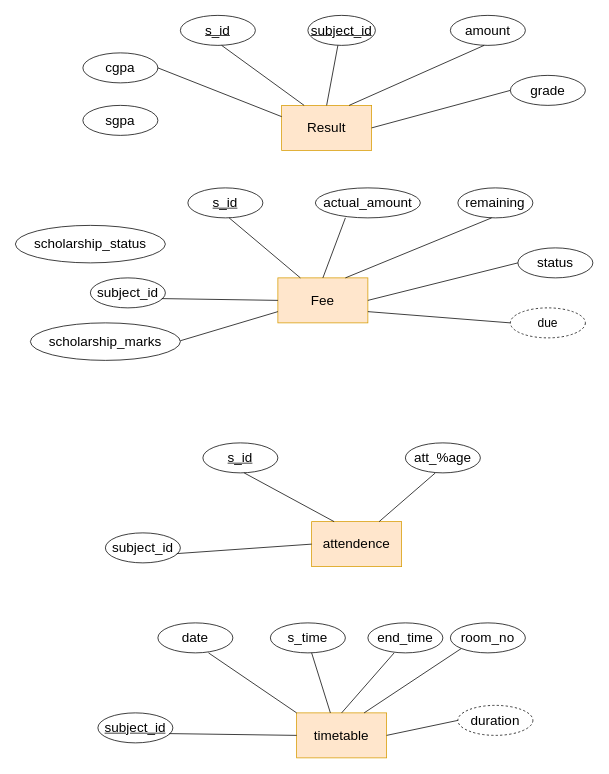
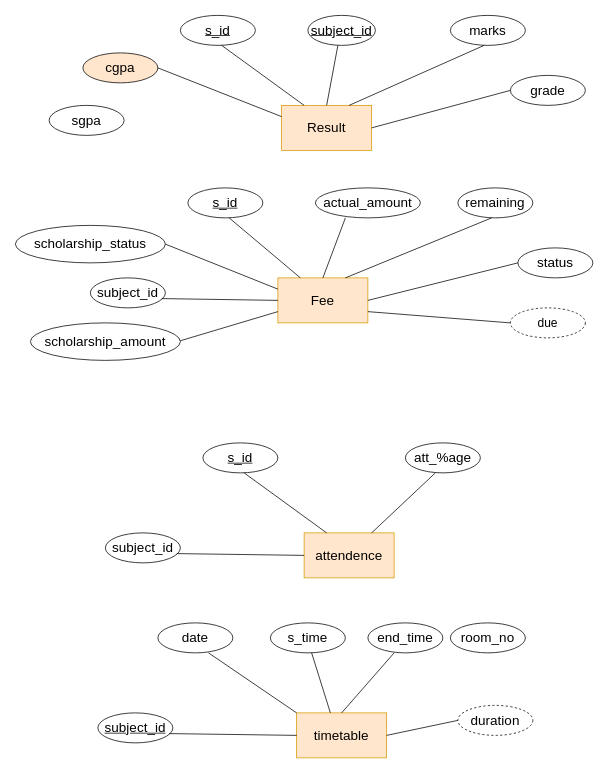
(488, 30) -> (488, 30)
(120, 68) -> (120, 68)
(120, 120) -> (87, 120)
none -> (221, 266)
(105, 342) -> (105, 342)
(357, 544) -> (349, 555)
(413, 681) -> none
